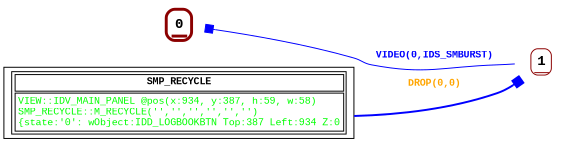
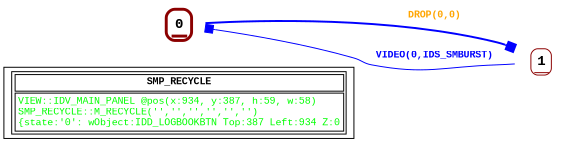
(435, 108) -> (356, 23)
